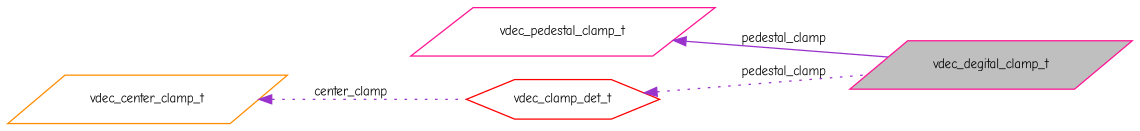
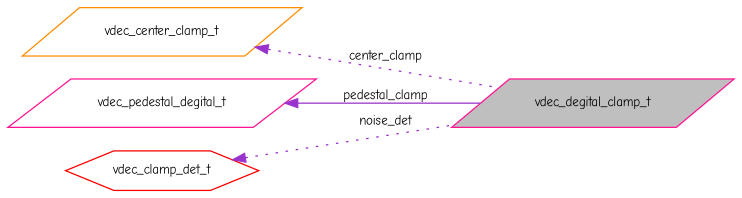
(563, 32) -> (162, 103)
(782, 72) -> (384, 122)
(369, 99) -> (383, 68)
